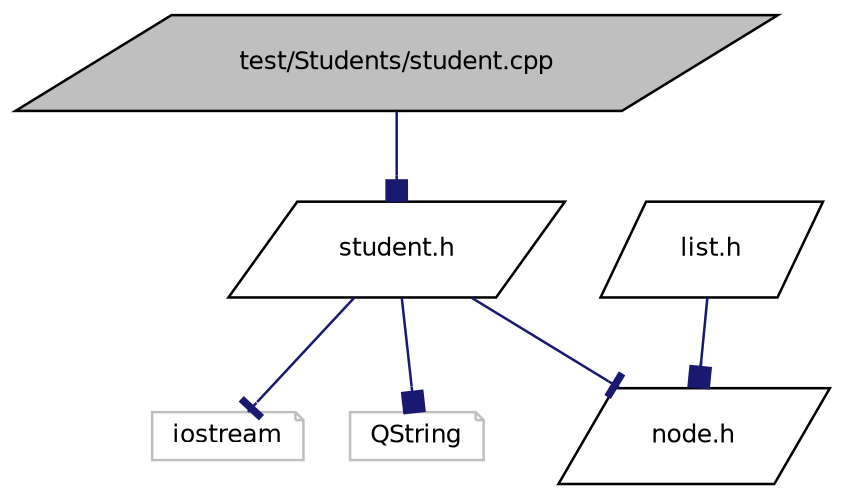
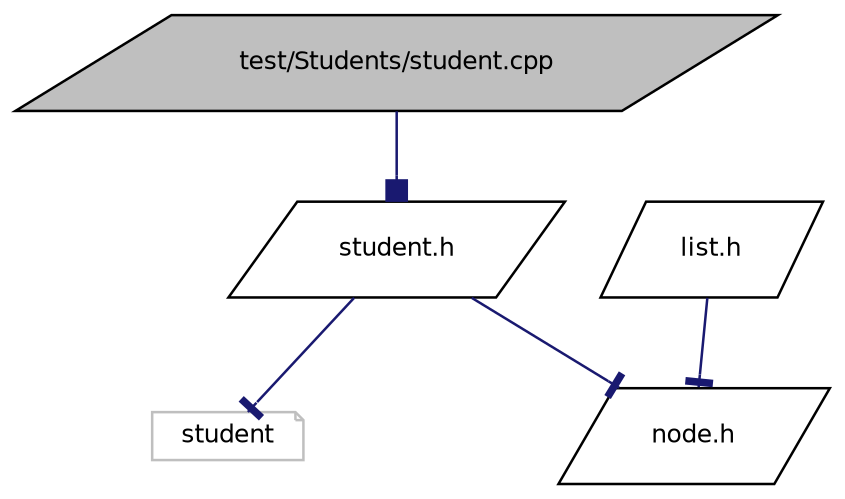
(704, 336) -> (704, 336)
(228, 436) -> (228, 436)
(417, 436) -> none
